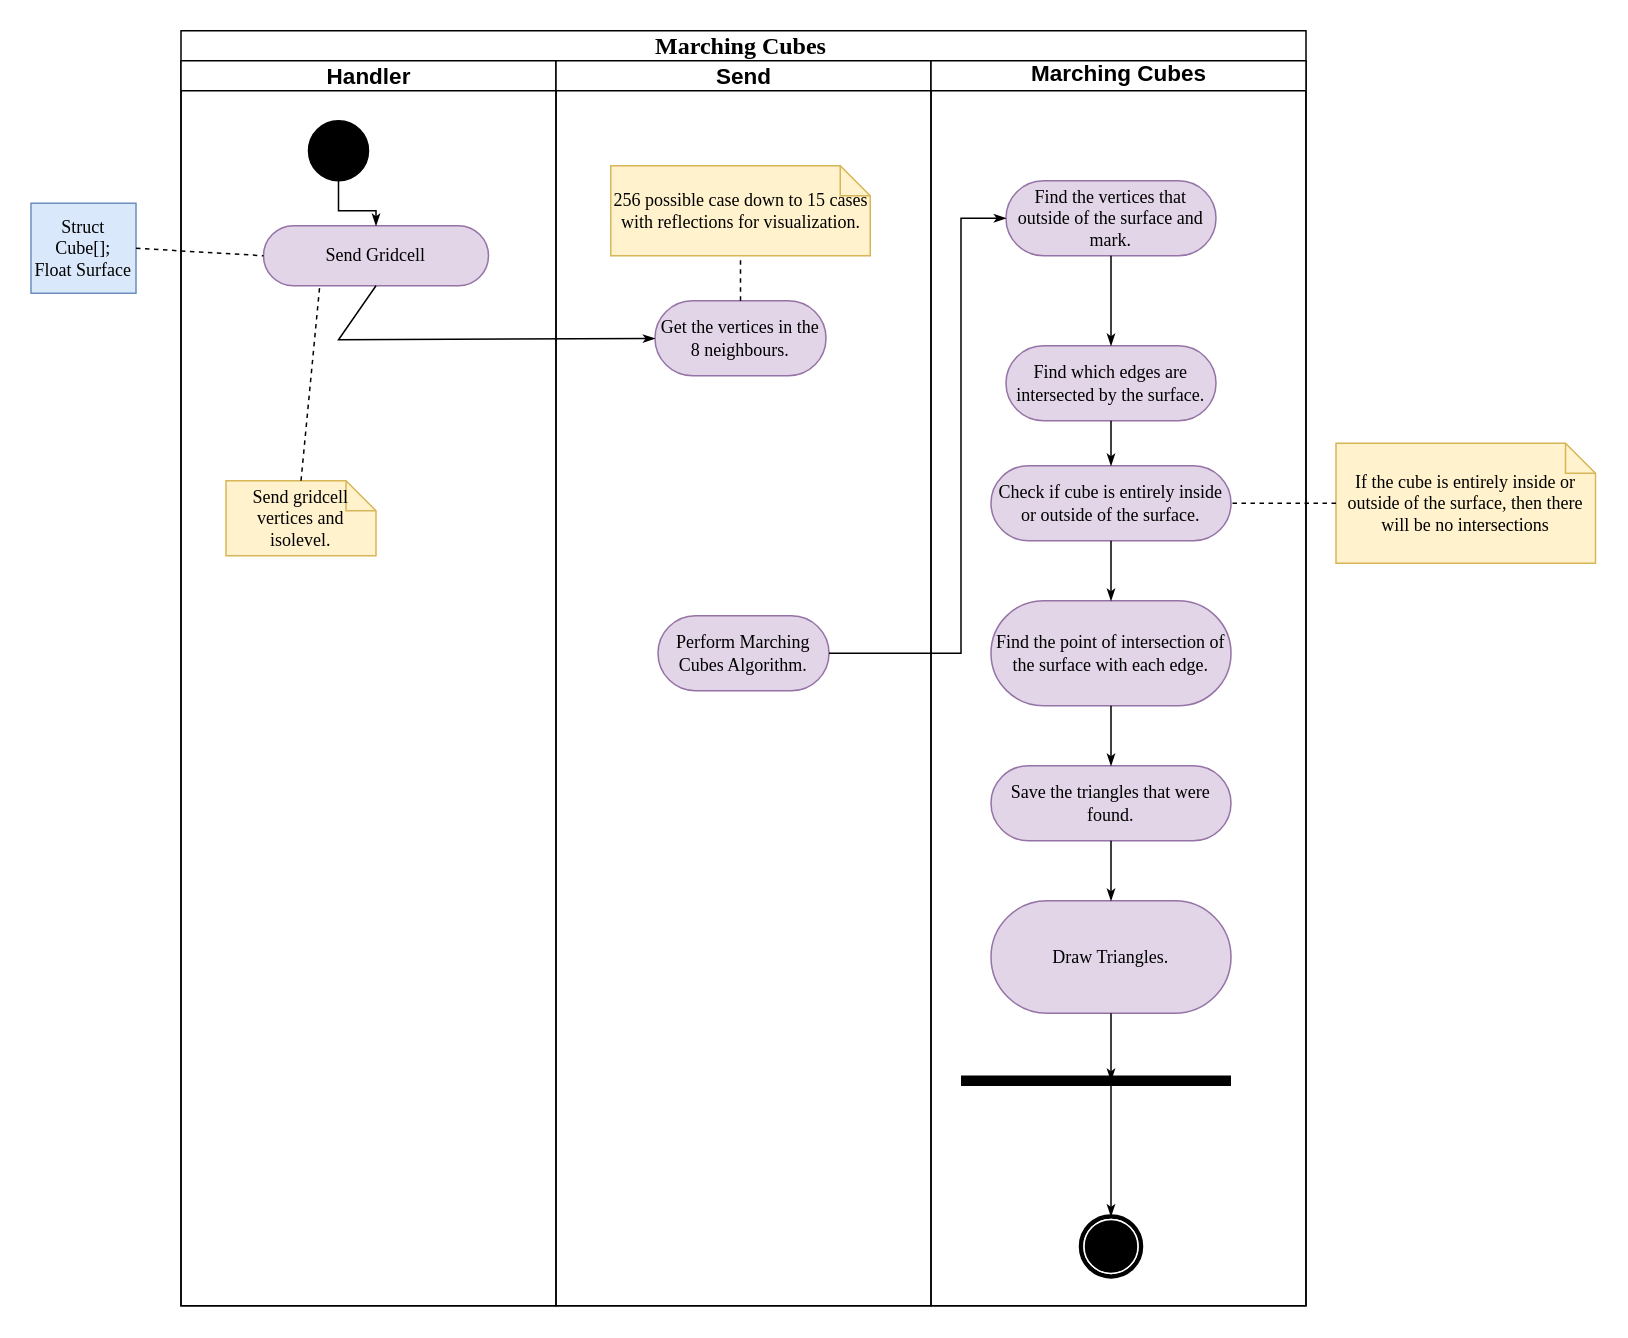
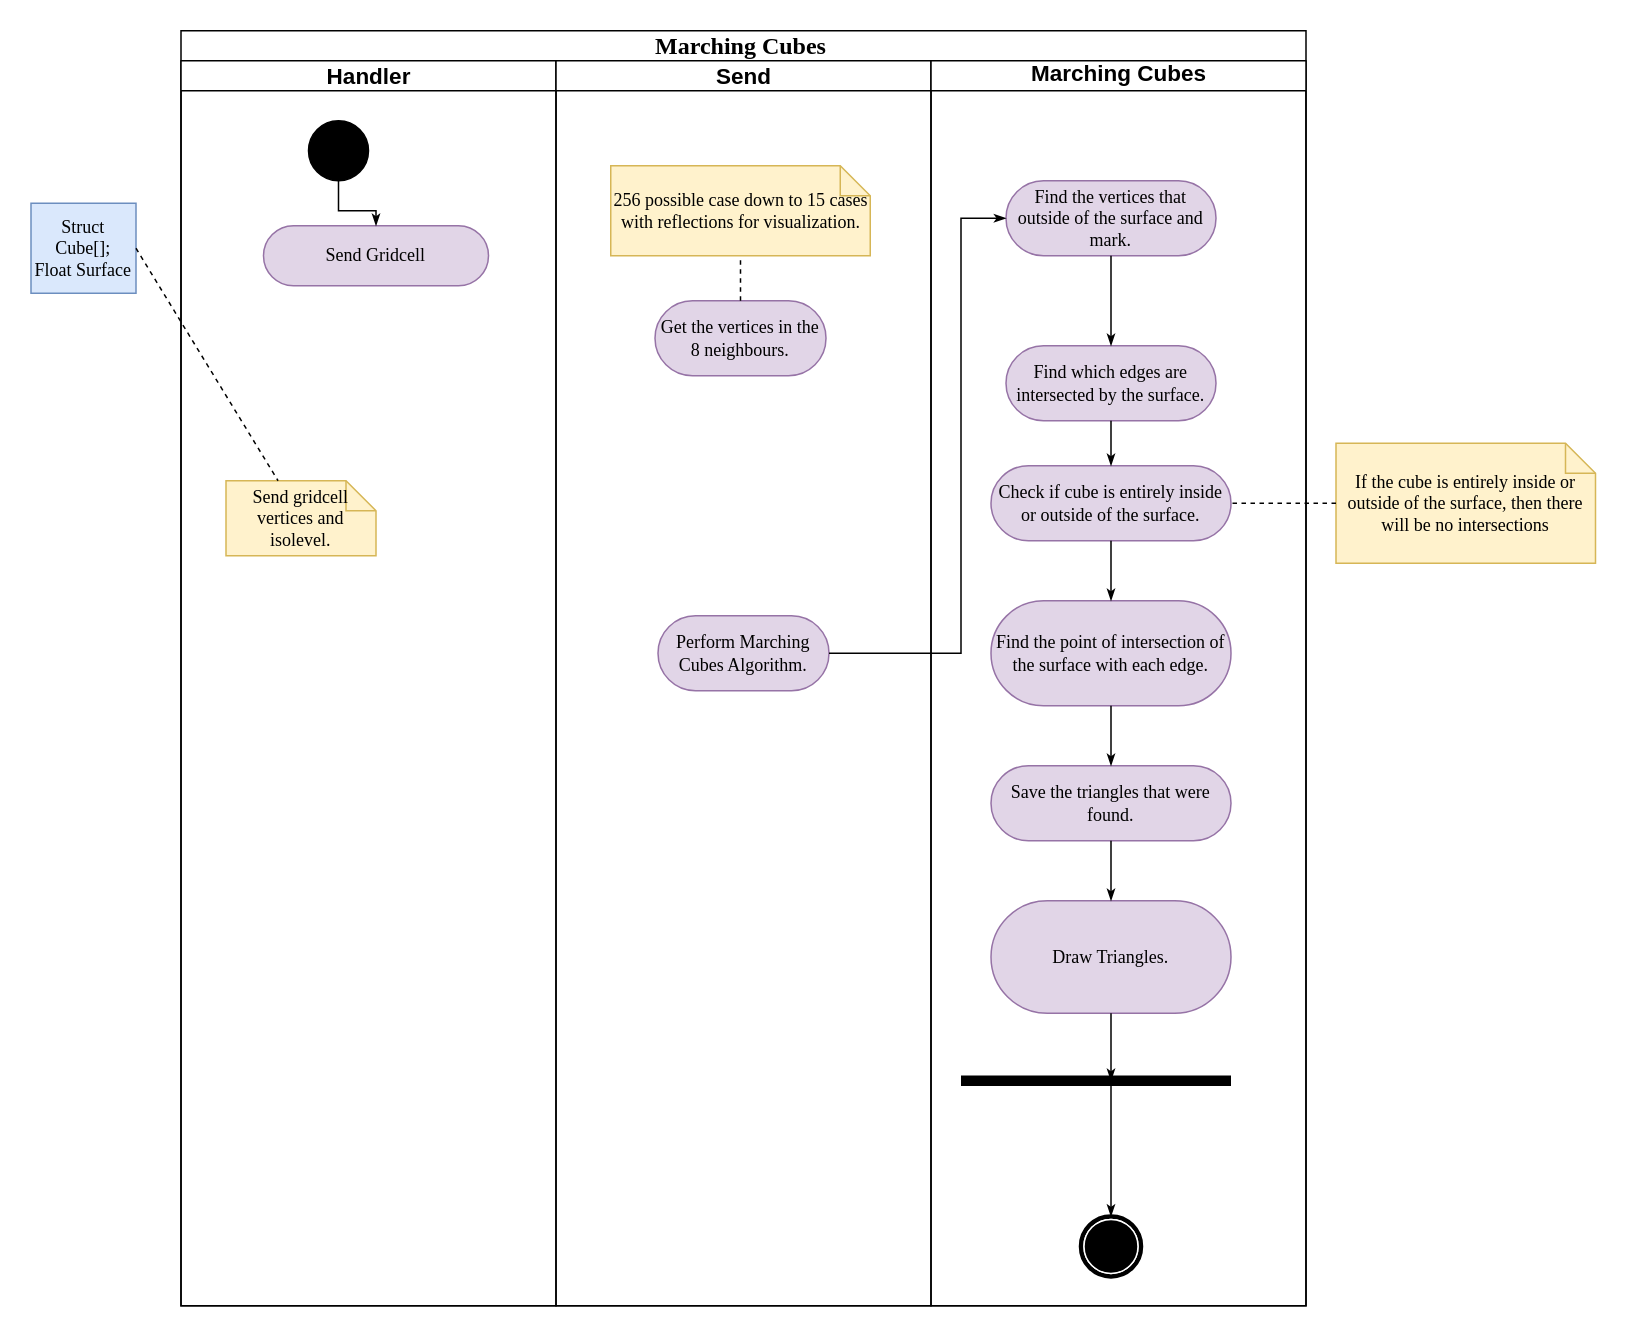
(199, 252) -> (230, 403)
(459, 339) -> none
(310, 385) -> none
